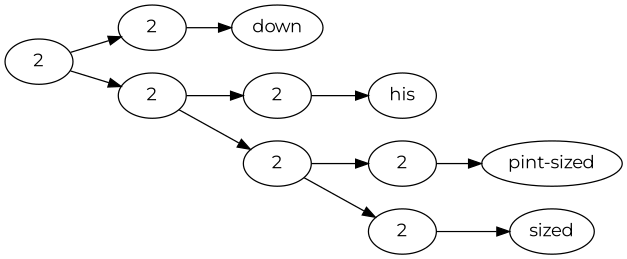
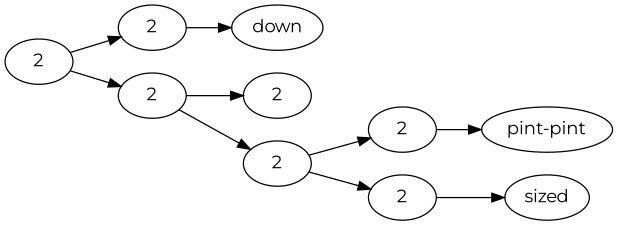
(402, 96) -> none
(552, 164) -> (547, 130)
